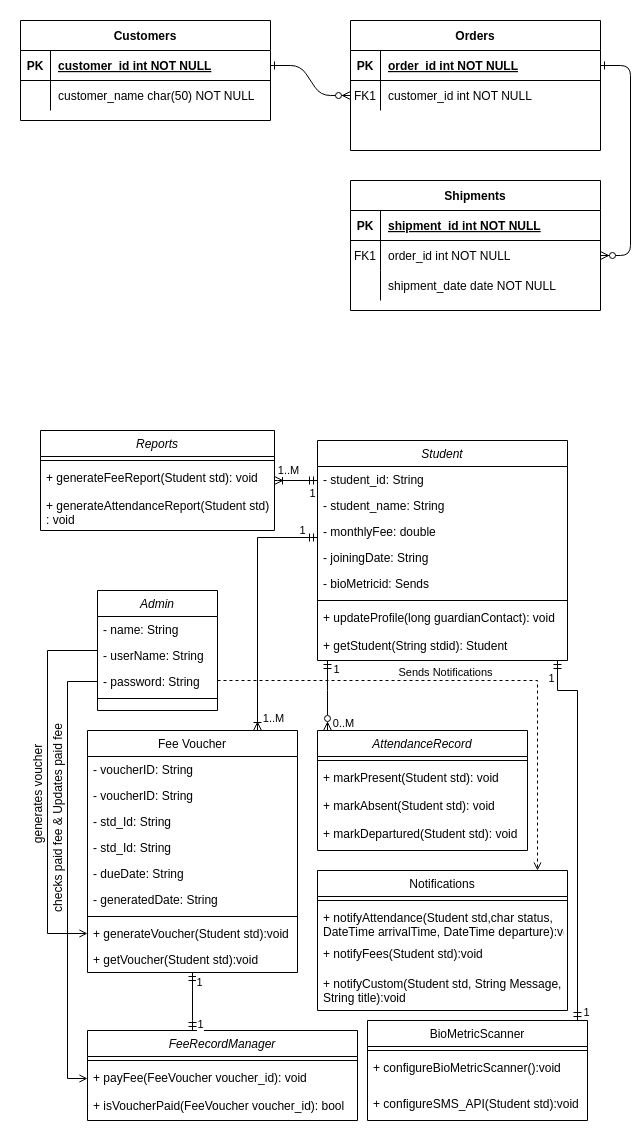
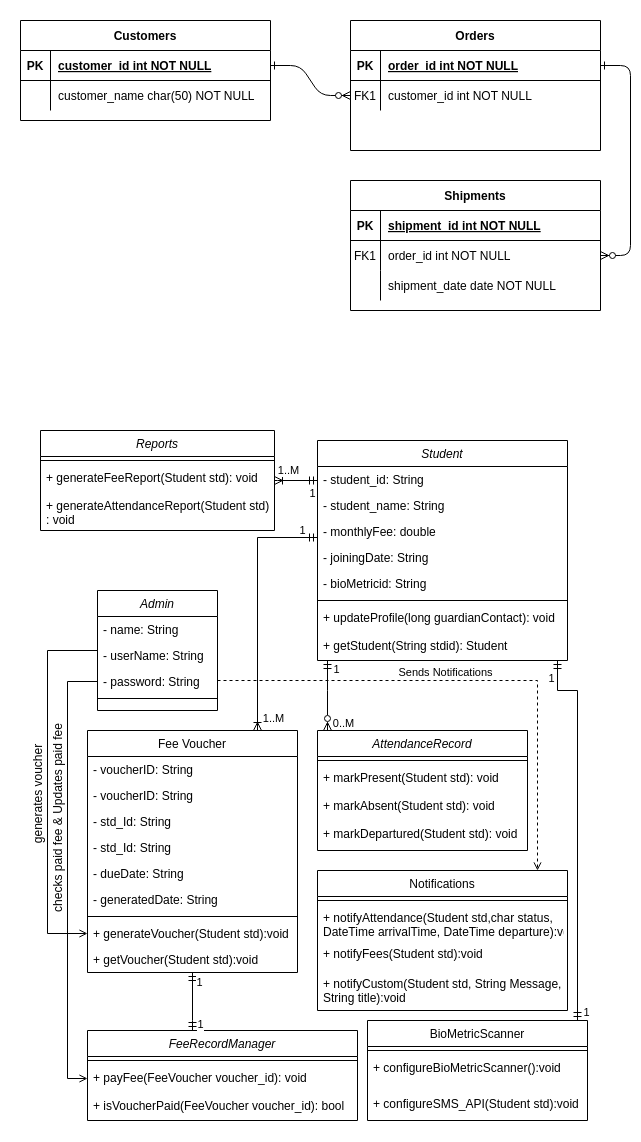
(381, 584) -> (383, 584)
